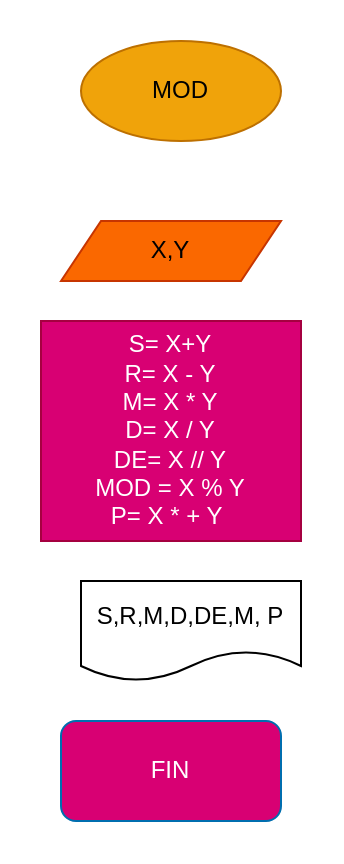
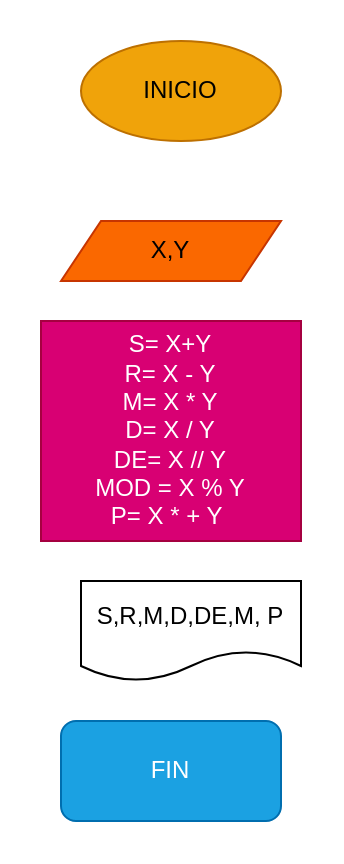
(181, 91) -> (181, 91)
(171, 771) -> (171, 771)
